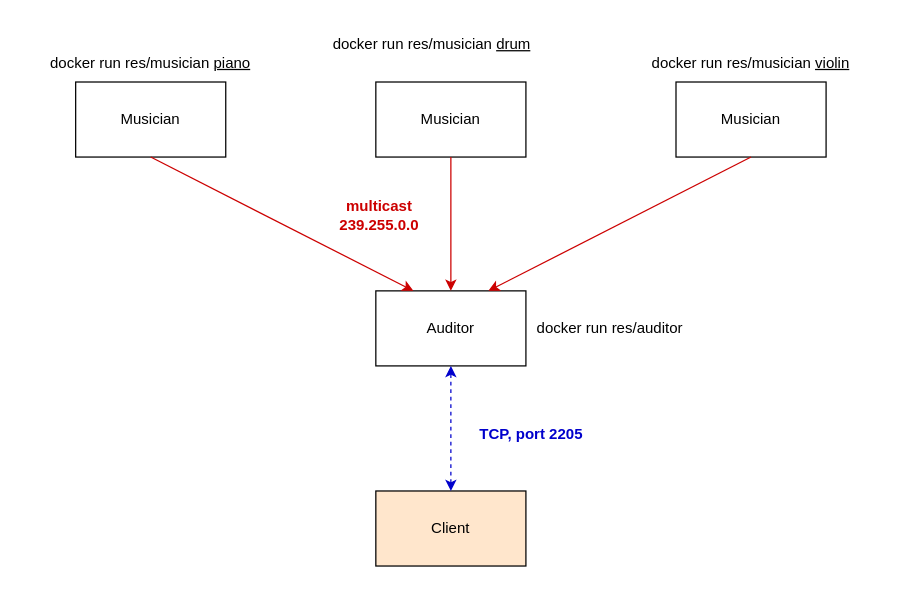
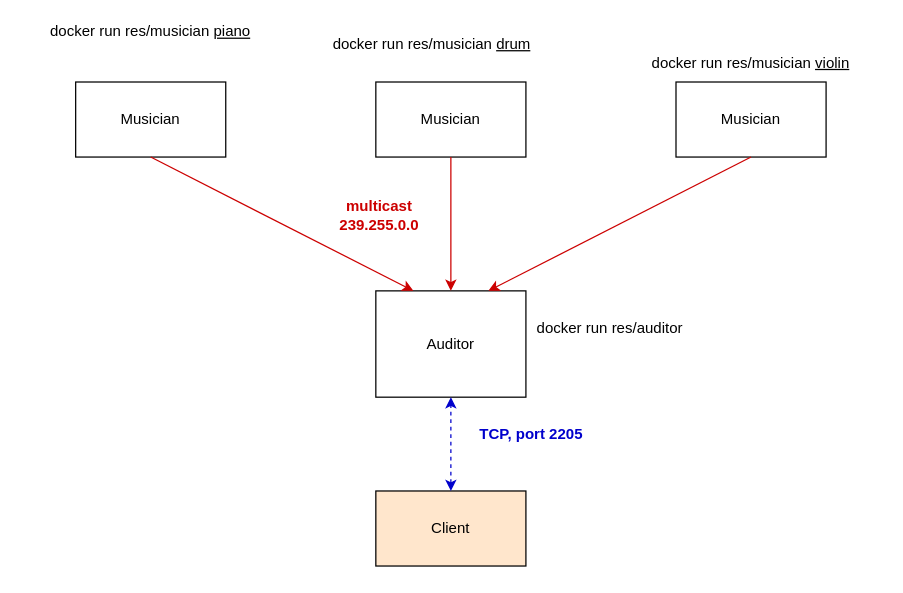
(151, 63) -> (151, 32)
(451, 328) -> (451, 344)
